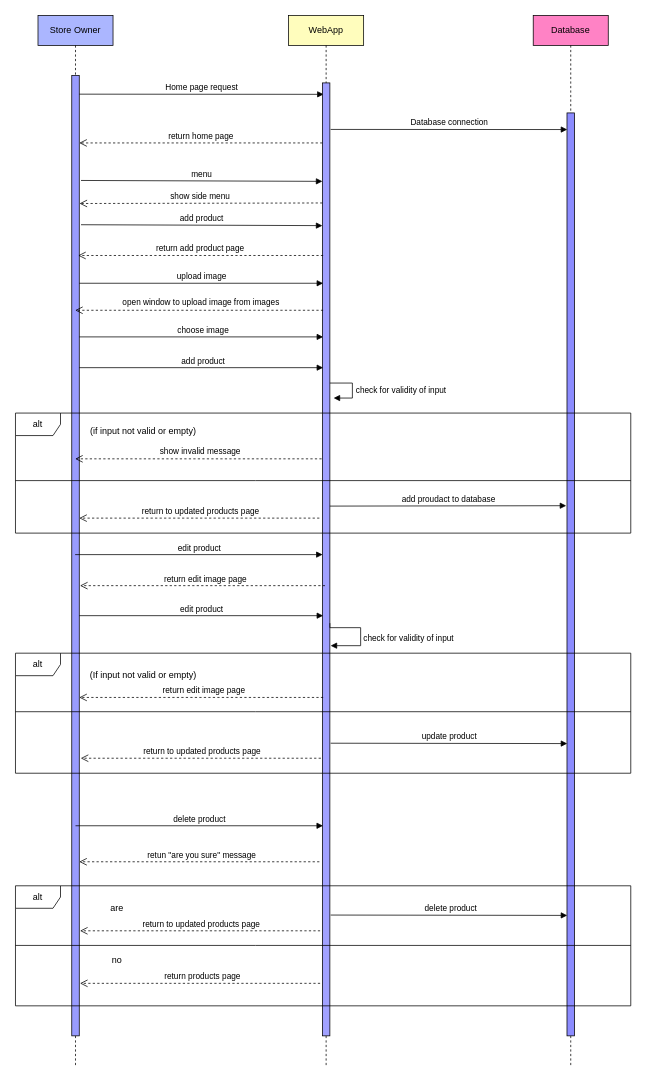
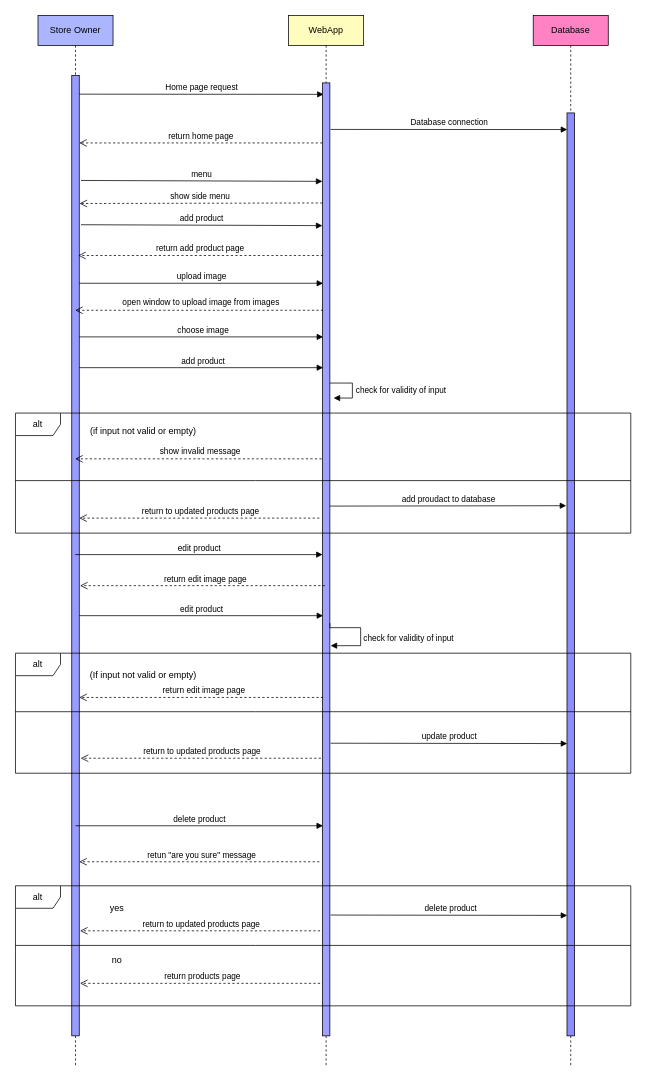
(117, 908) -> (117, 908)
